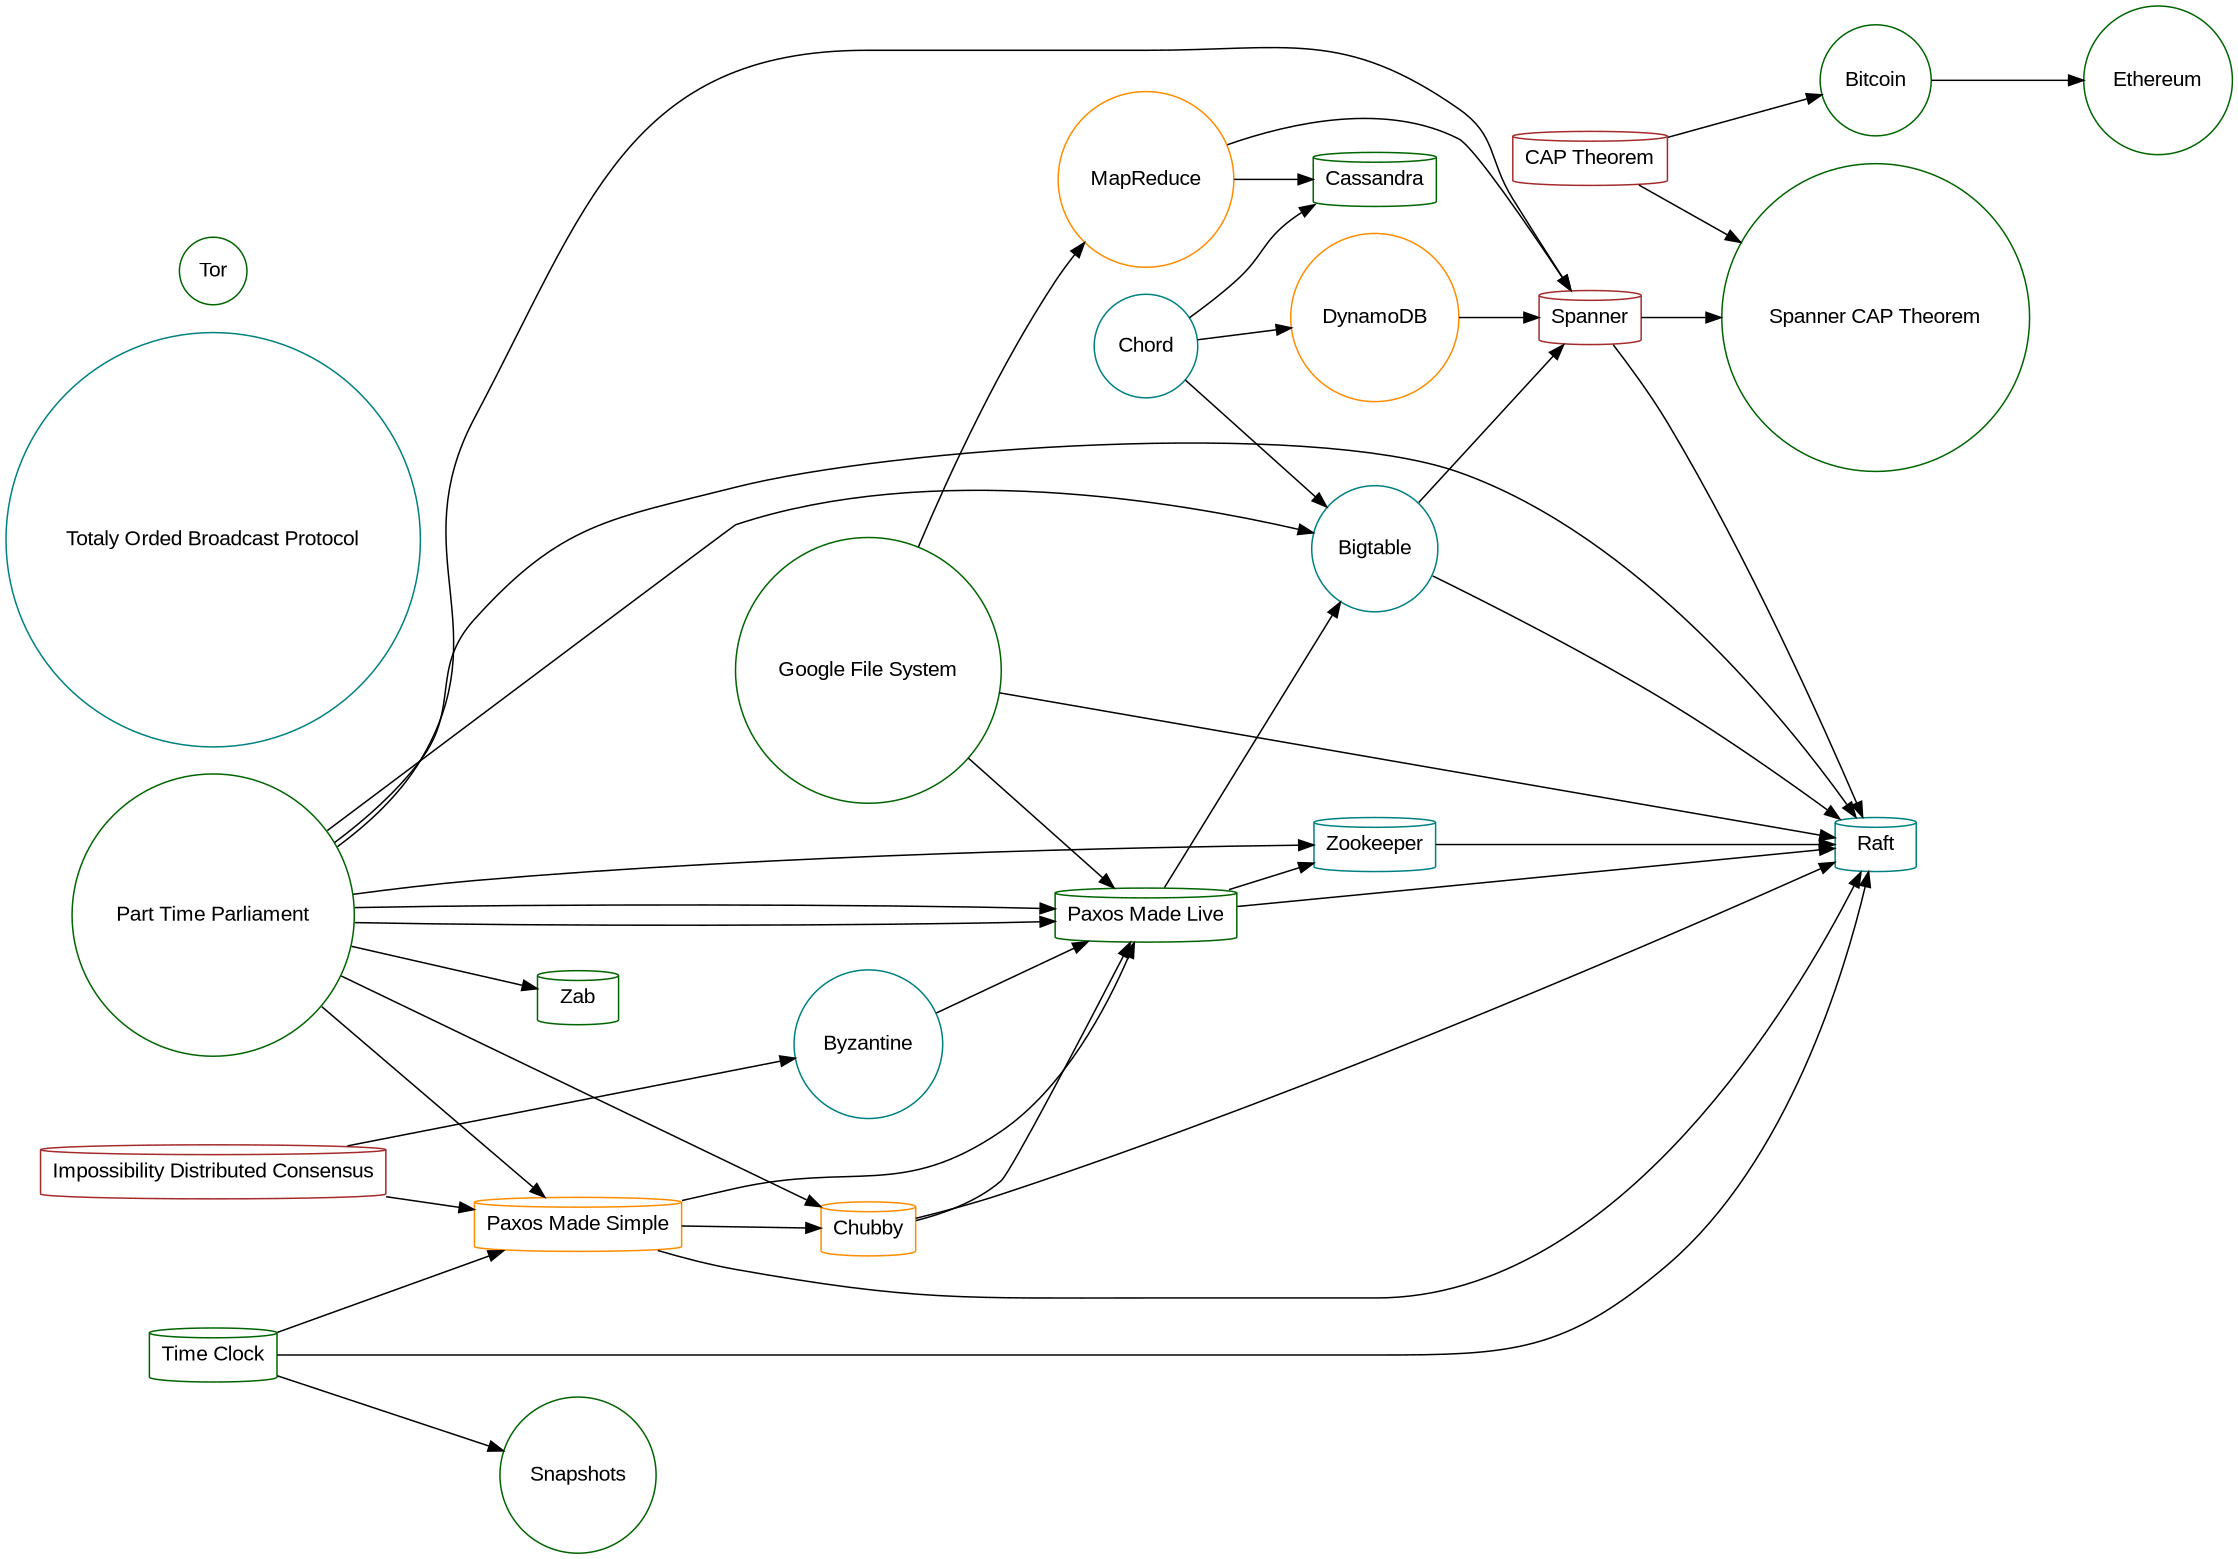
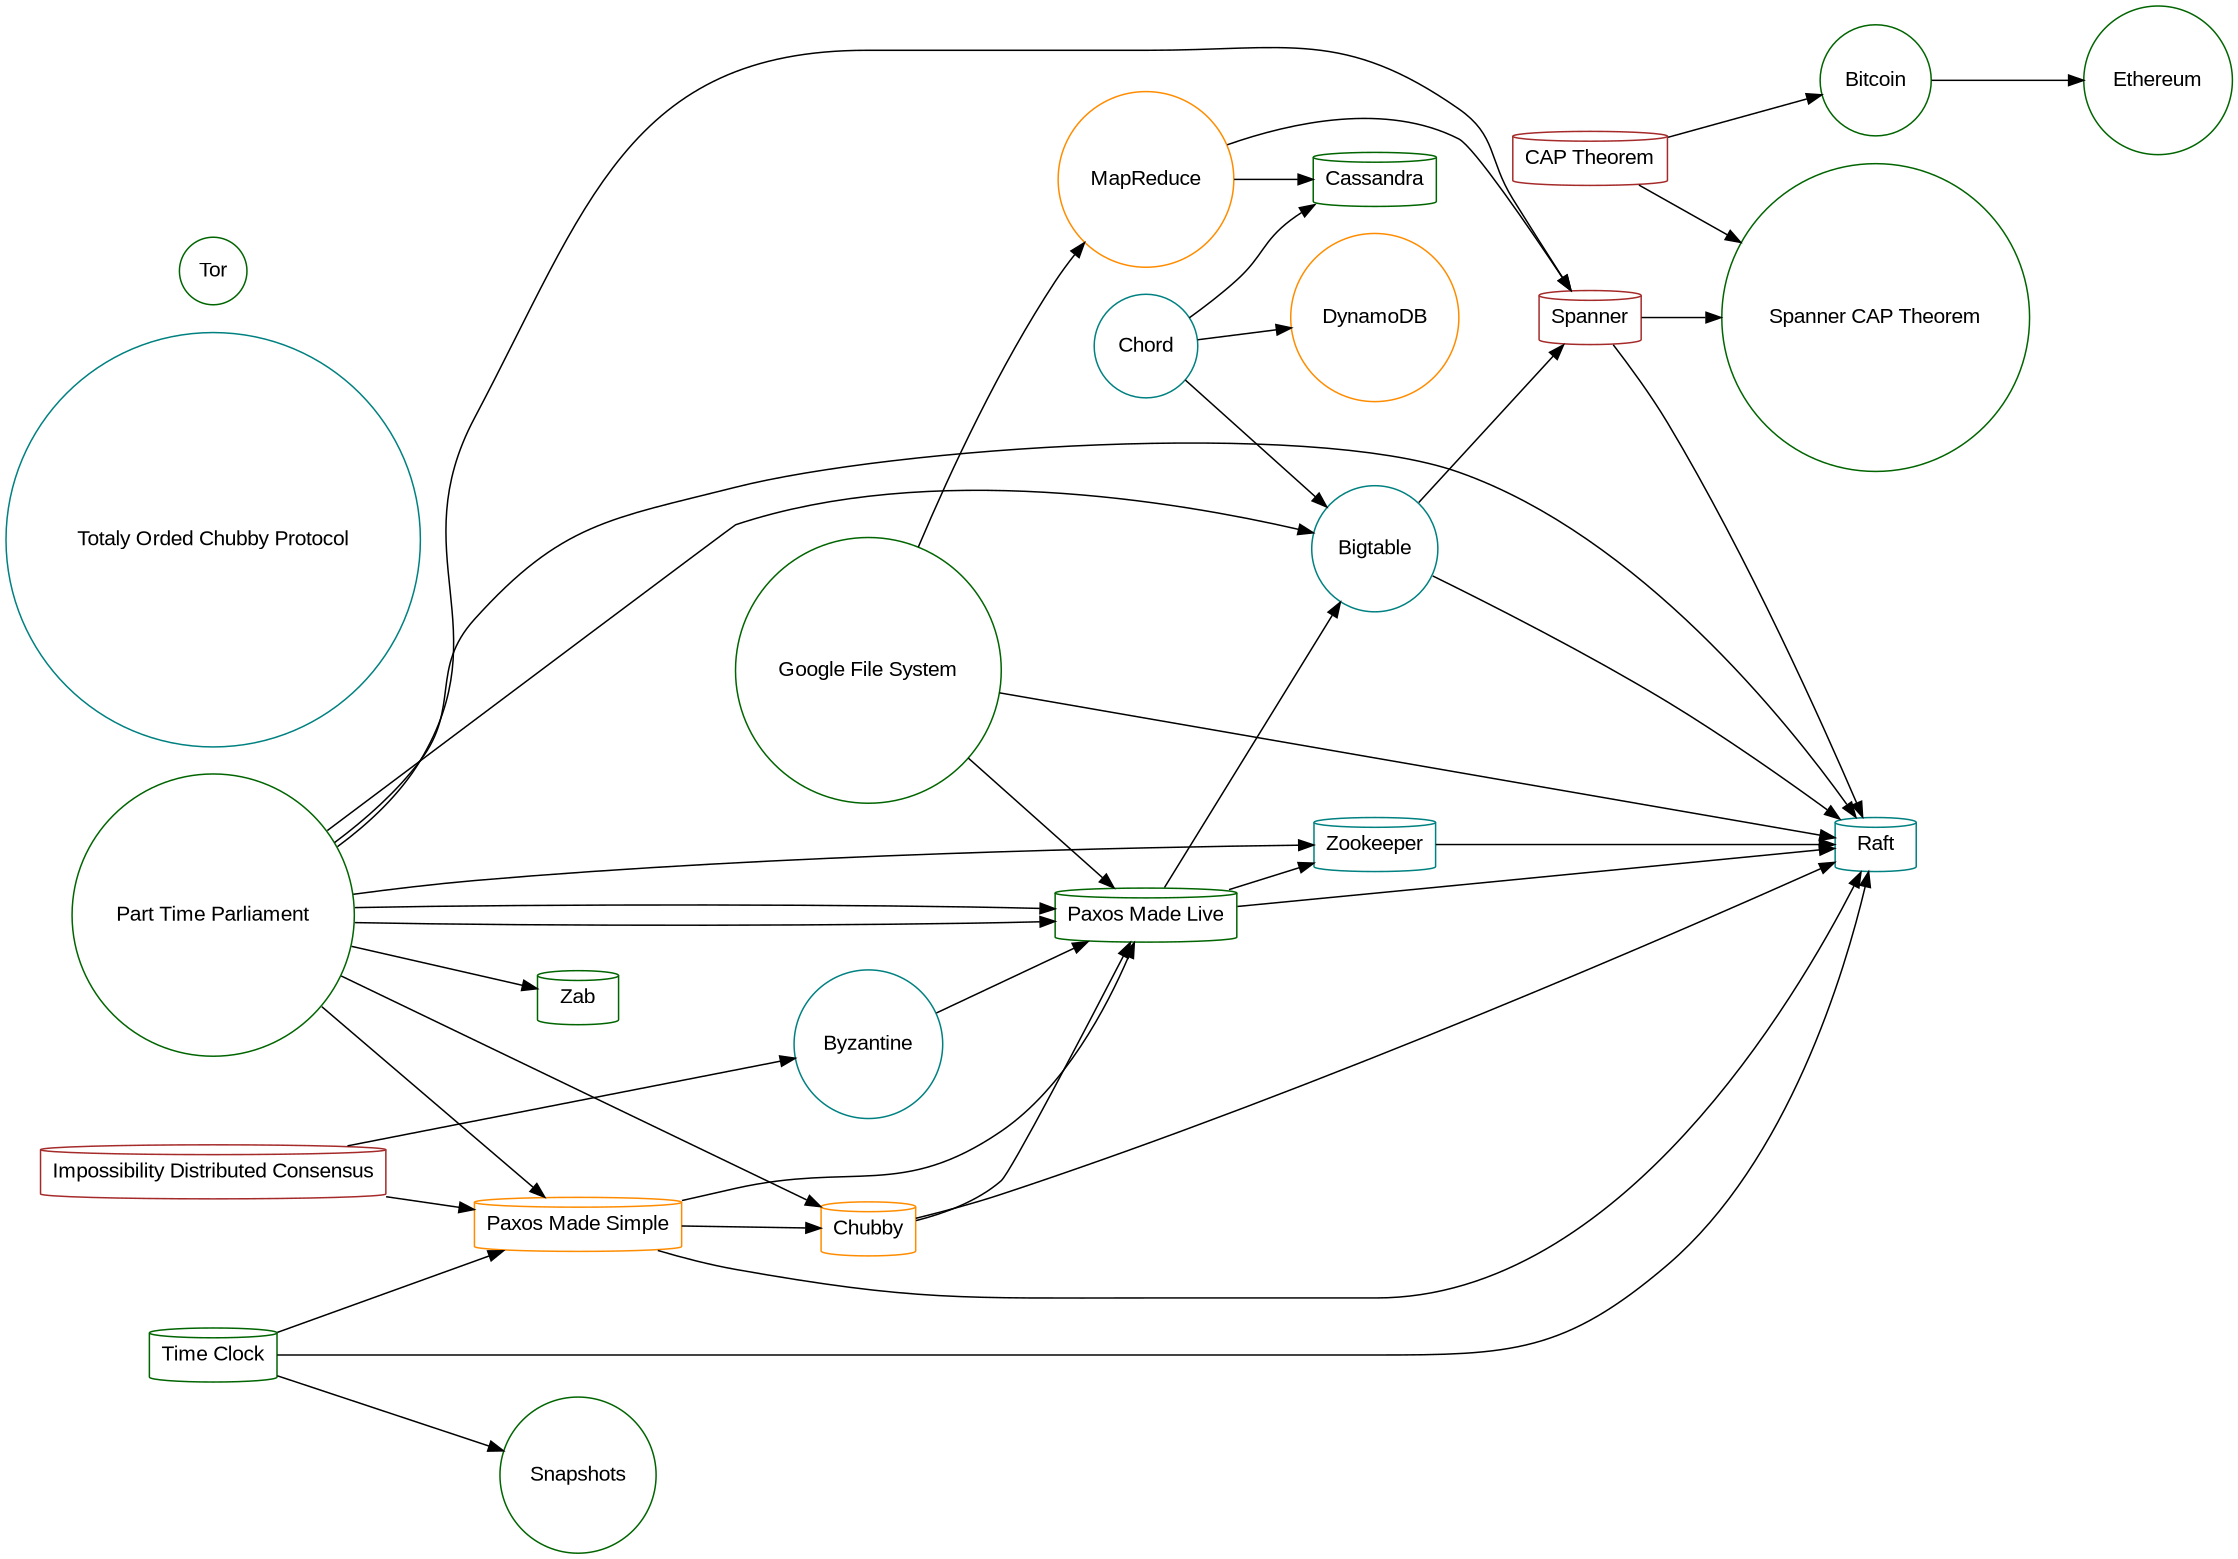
(1491, 318) -> none
(213, 540) -> (213, 540)
